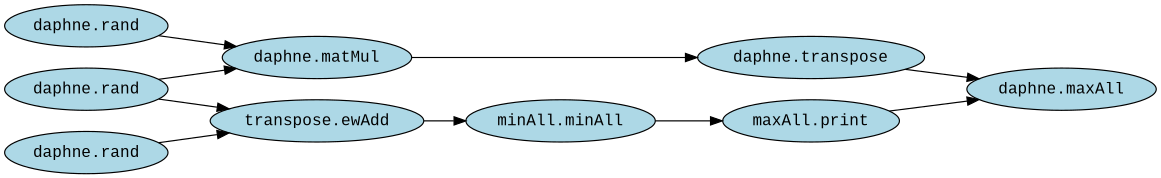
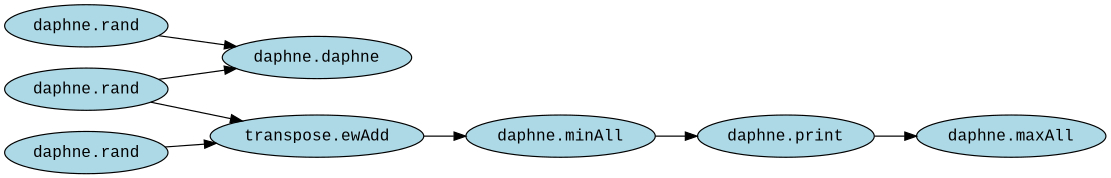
(317, 58) -> (317, 58)
(811, 58) -> none
(561, 121) -> (561, 136)
(811, 121) -> (786, 136)
